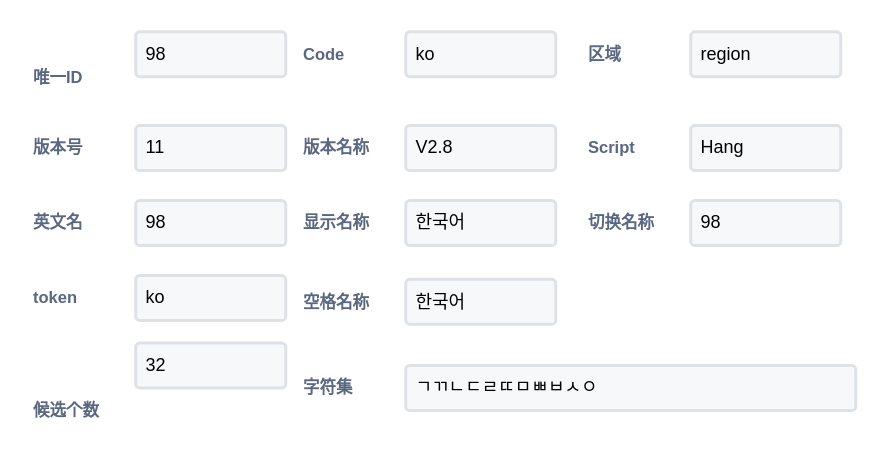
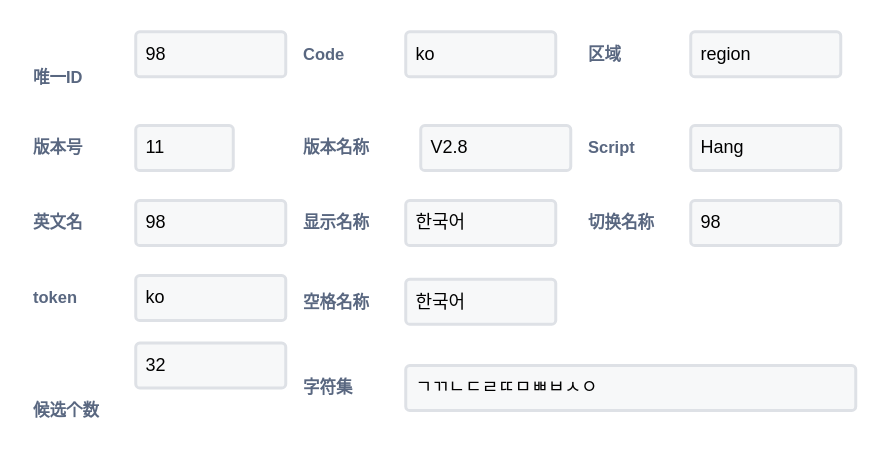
(211, 148) -> (185, 148)
(481, 148) -> (496, 148)
